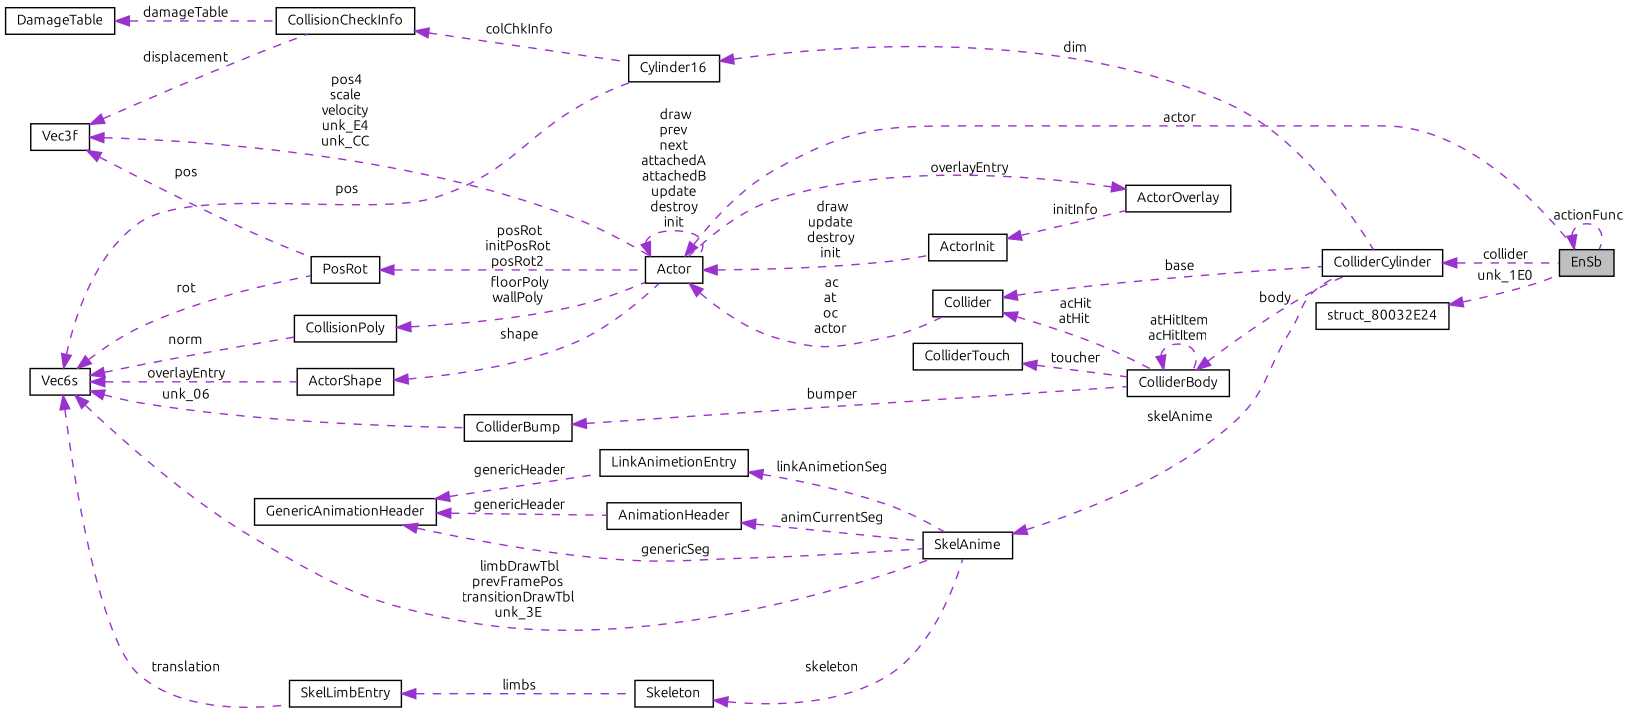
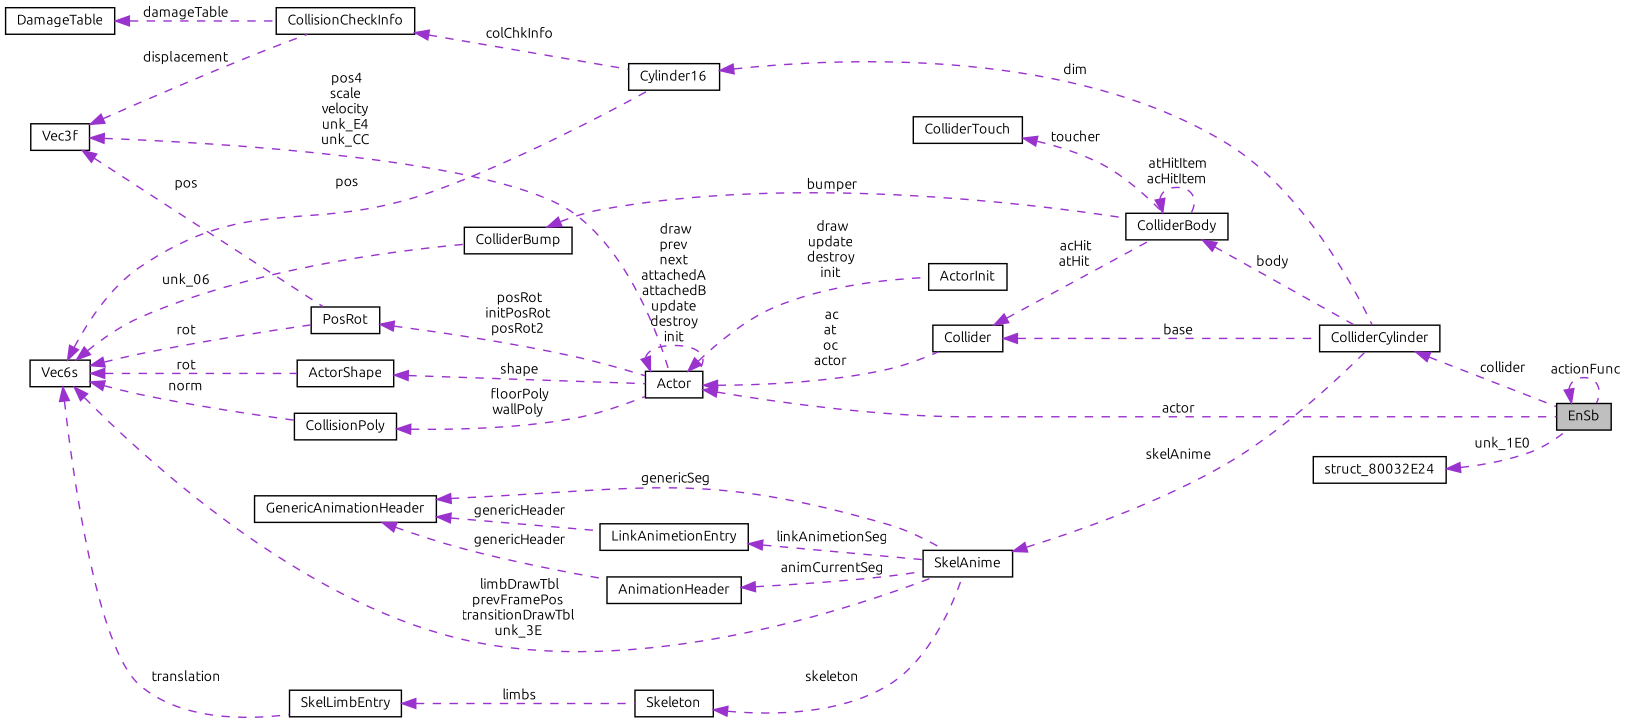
(1178, 199) -> none
(185, 374) -> (185, 366)
